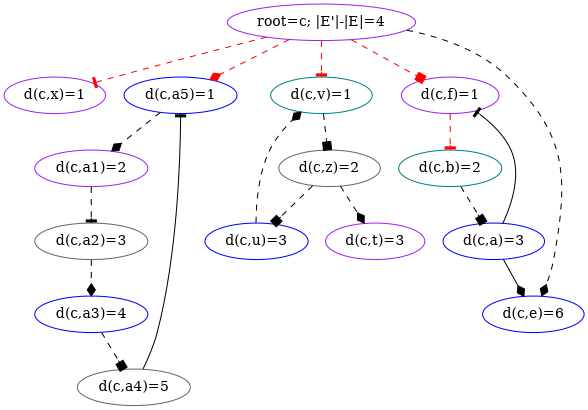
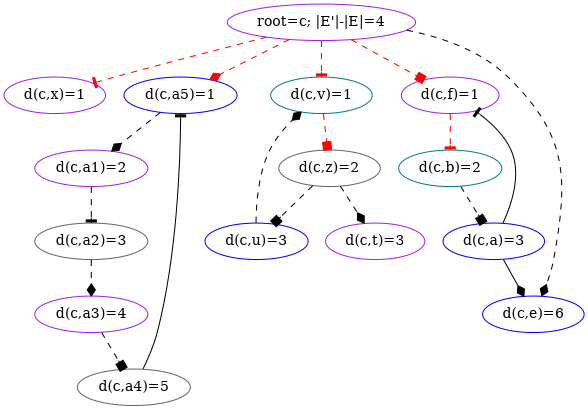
(325, 127) -> (325, 127)
(91, 314) -> (91, 314)
